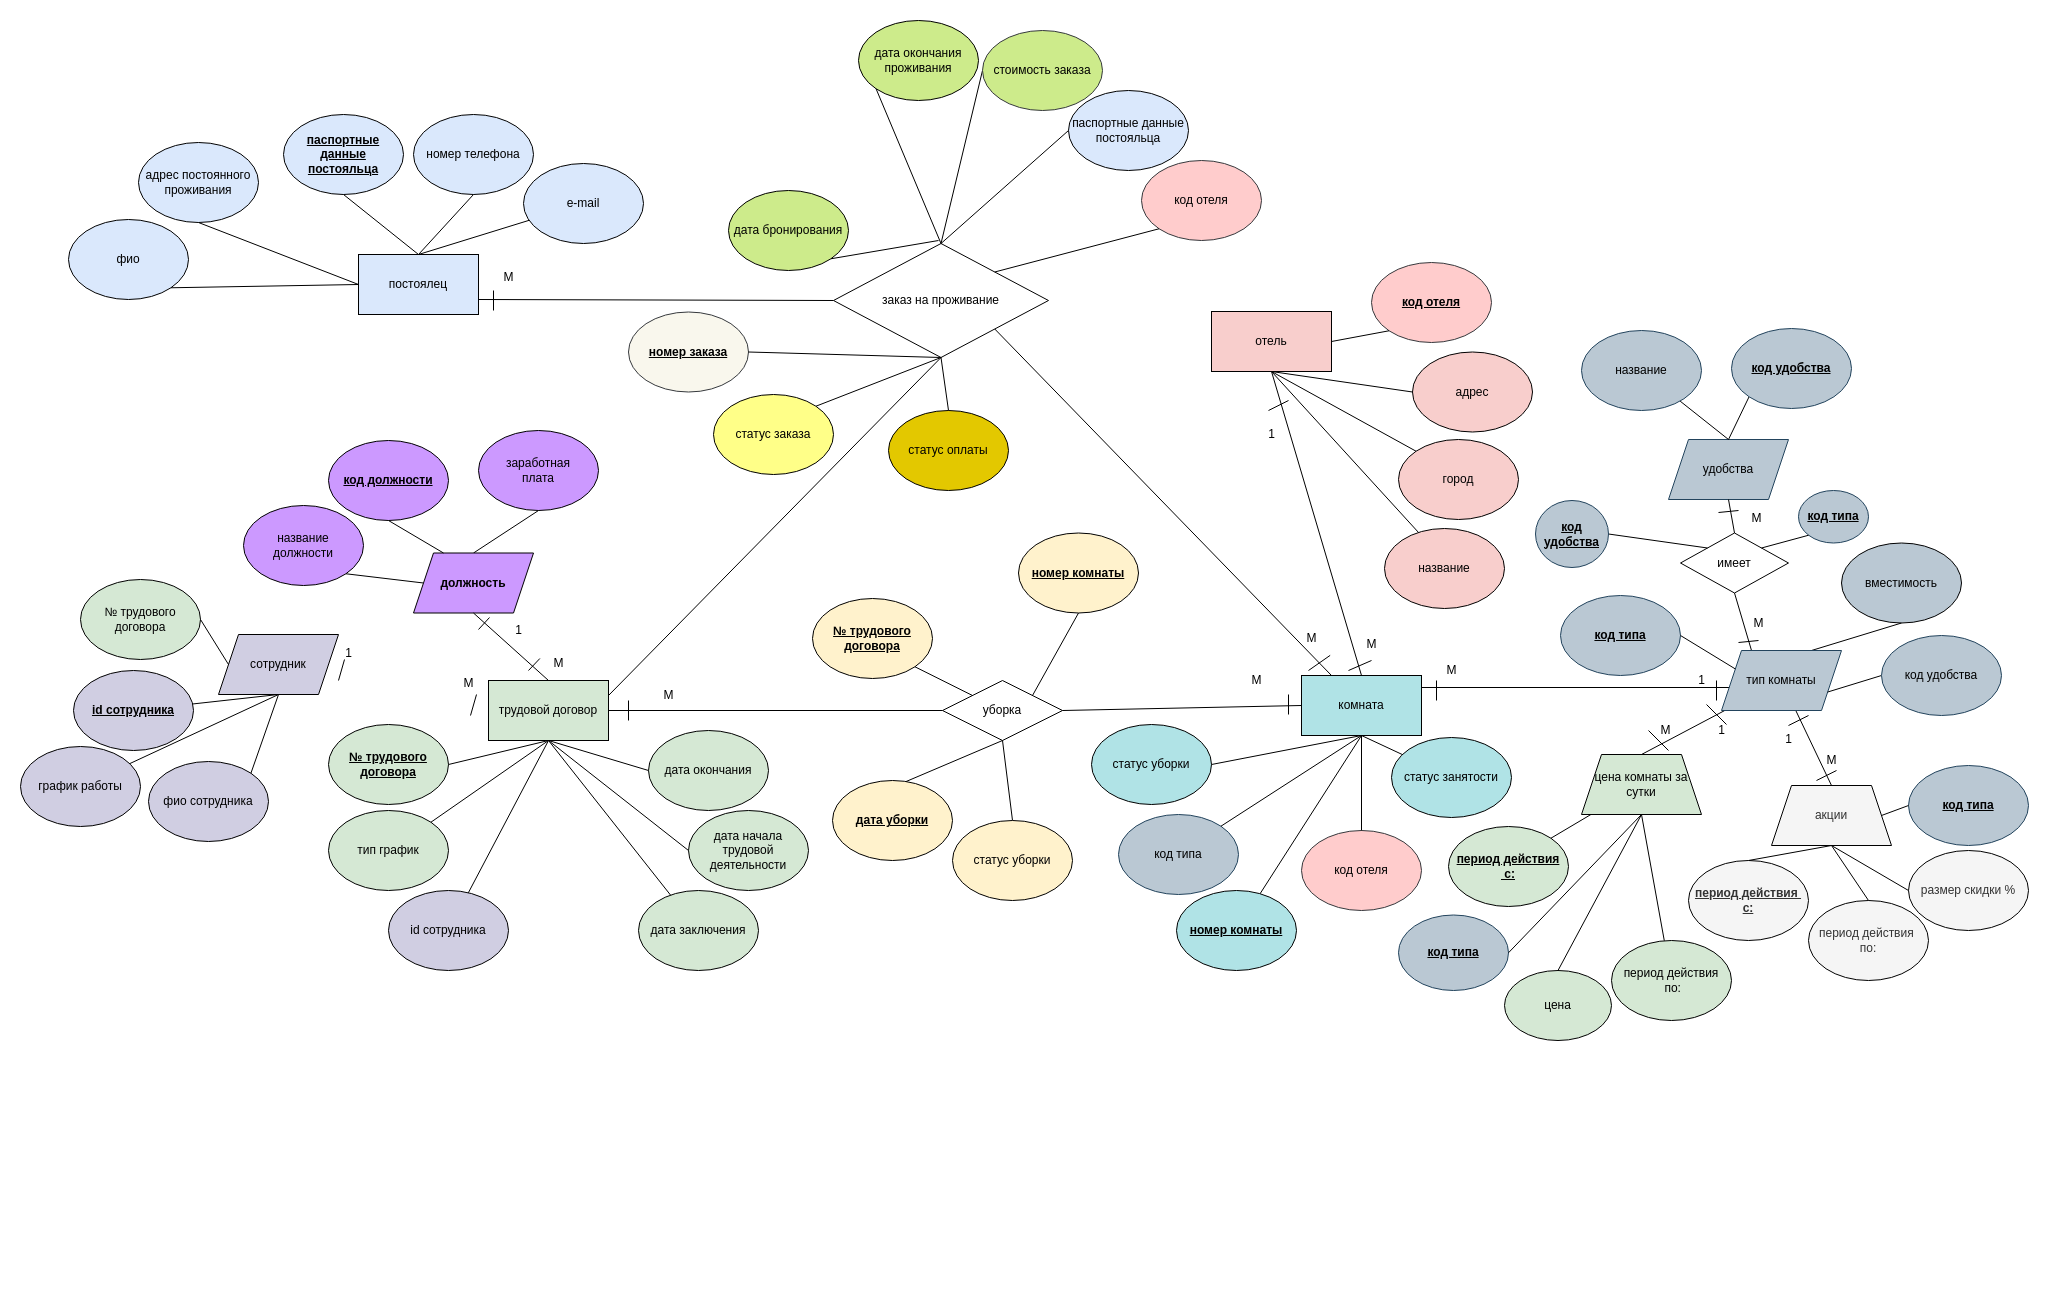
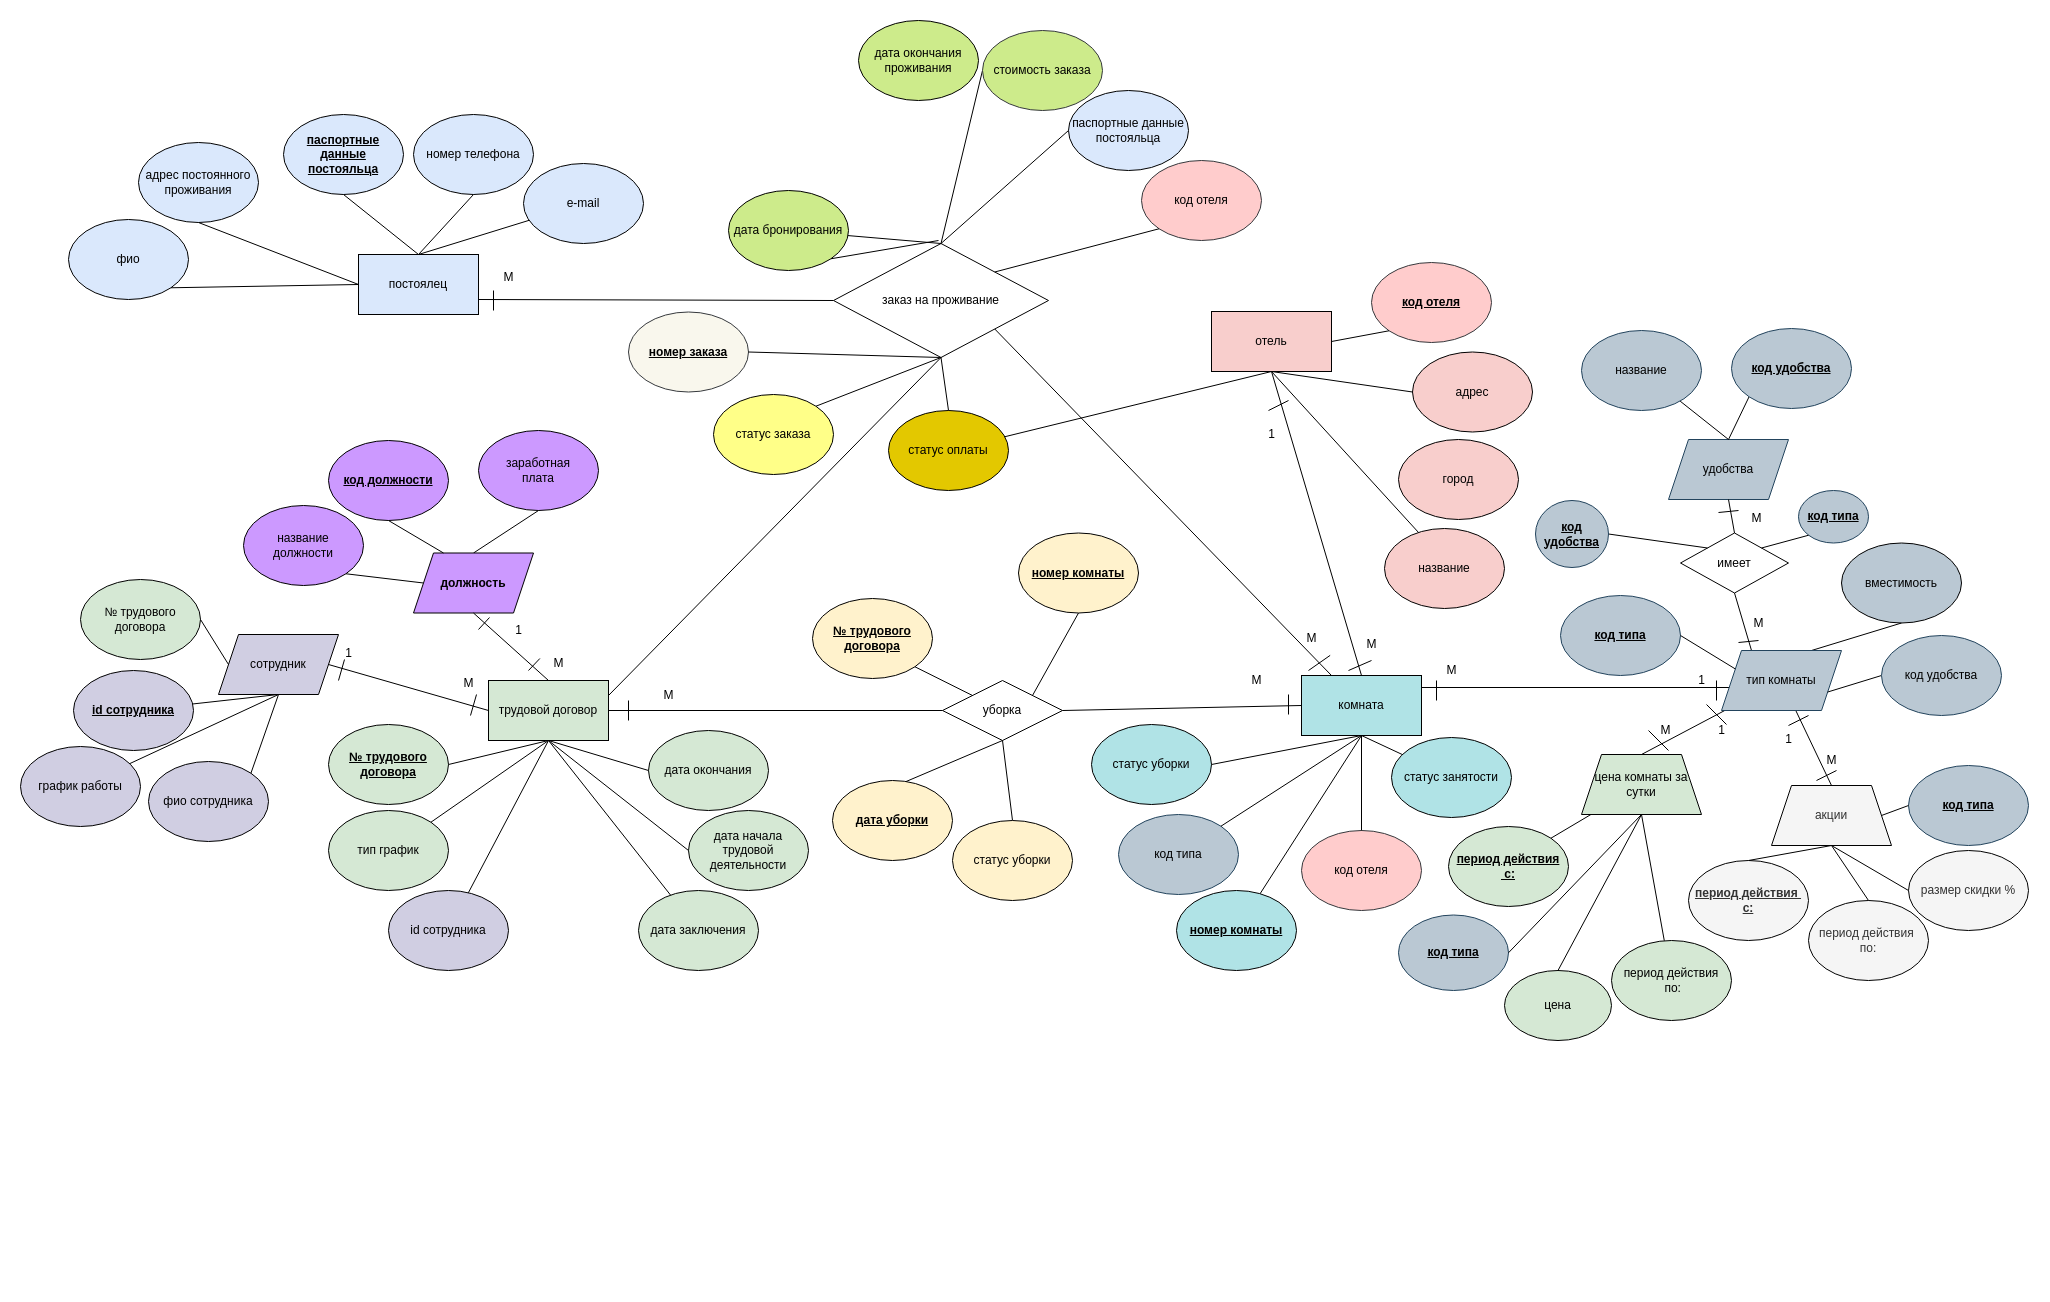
(909, 167) -> (884, 239)
(1346, 413) -> (1137, 404)
none -> (409, 688)
